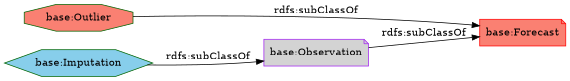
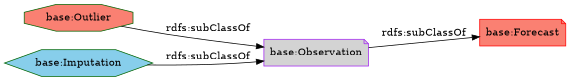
(303, 17) -> (189, 37)
